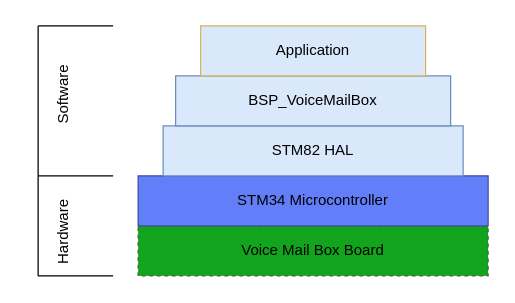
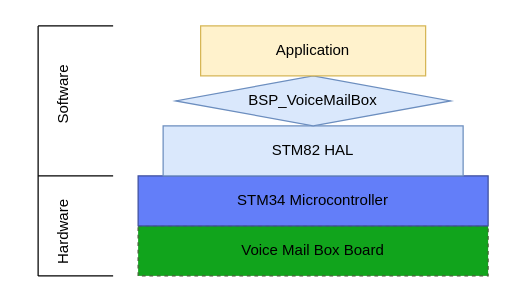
(313, 51) -> (313, 51)
(313, 101) -> (313, 101)
